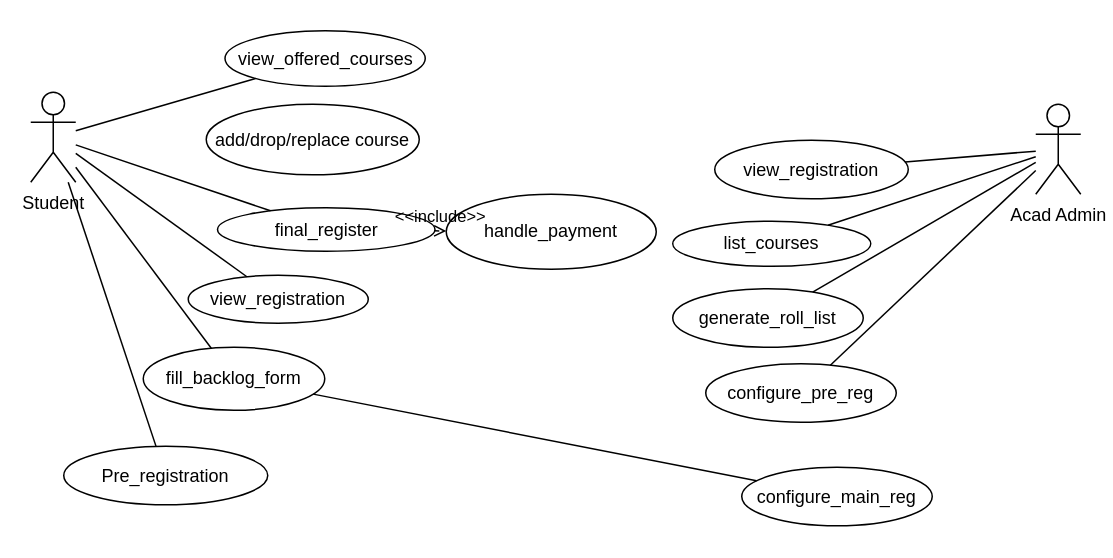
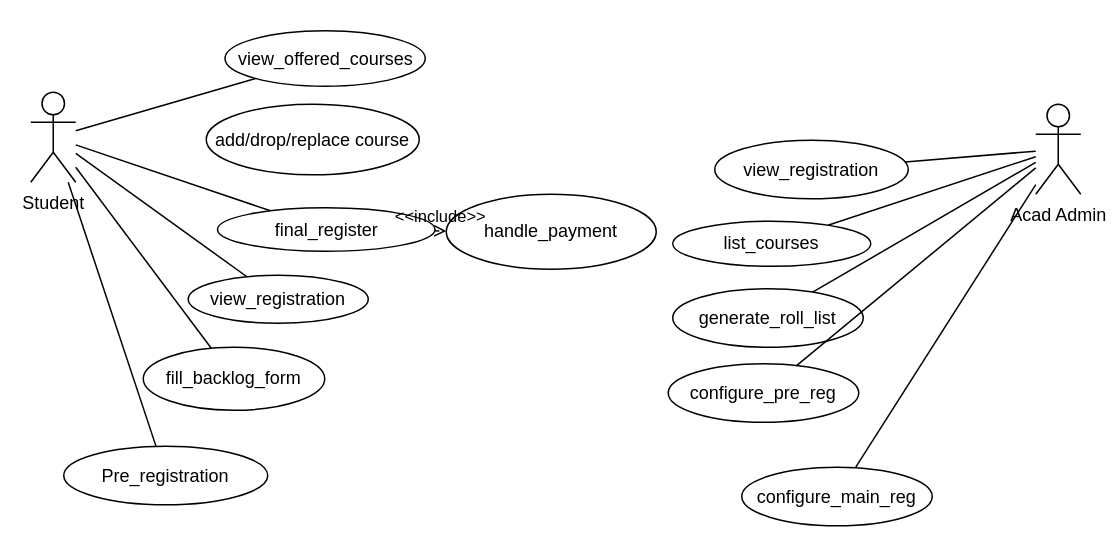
(801, 393) -> (764, 393)
(535, 438) -> (945, 327)
